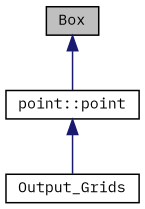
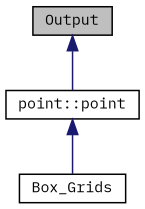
(73, 21) -> (73, 21)
(73, 188) -> (73, 188)
